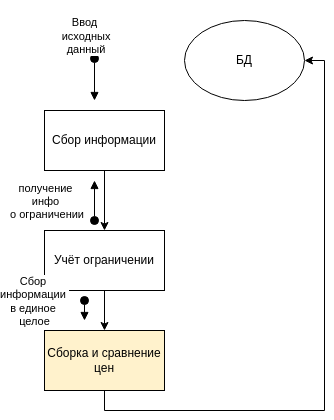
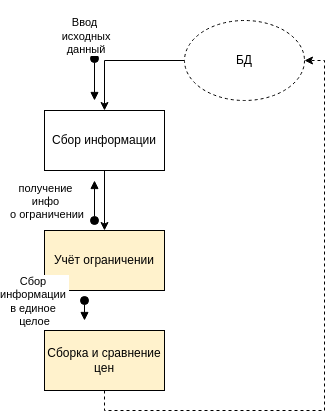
none -> (124, 61)
(245, 61) -> (245, 61)
(105, 261) -> (105, 261)
(105, 307) -> none
(325, 350) -> (325, 350)
